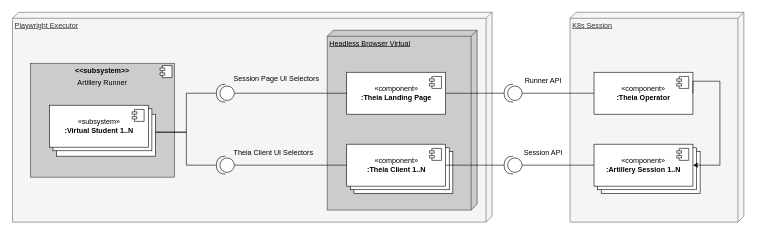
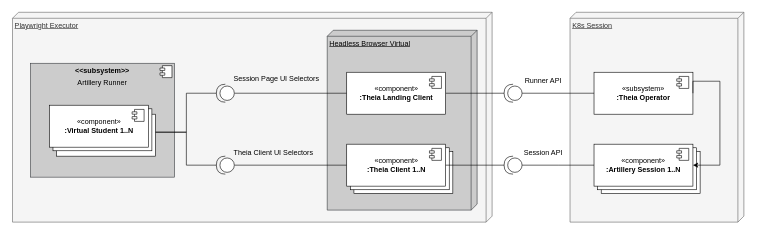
(397, 93) -> (397, 93)
(644, 93) -> (644, 93)
(99, 126) -> (99, 126)
